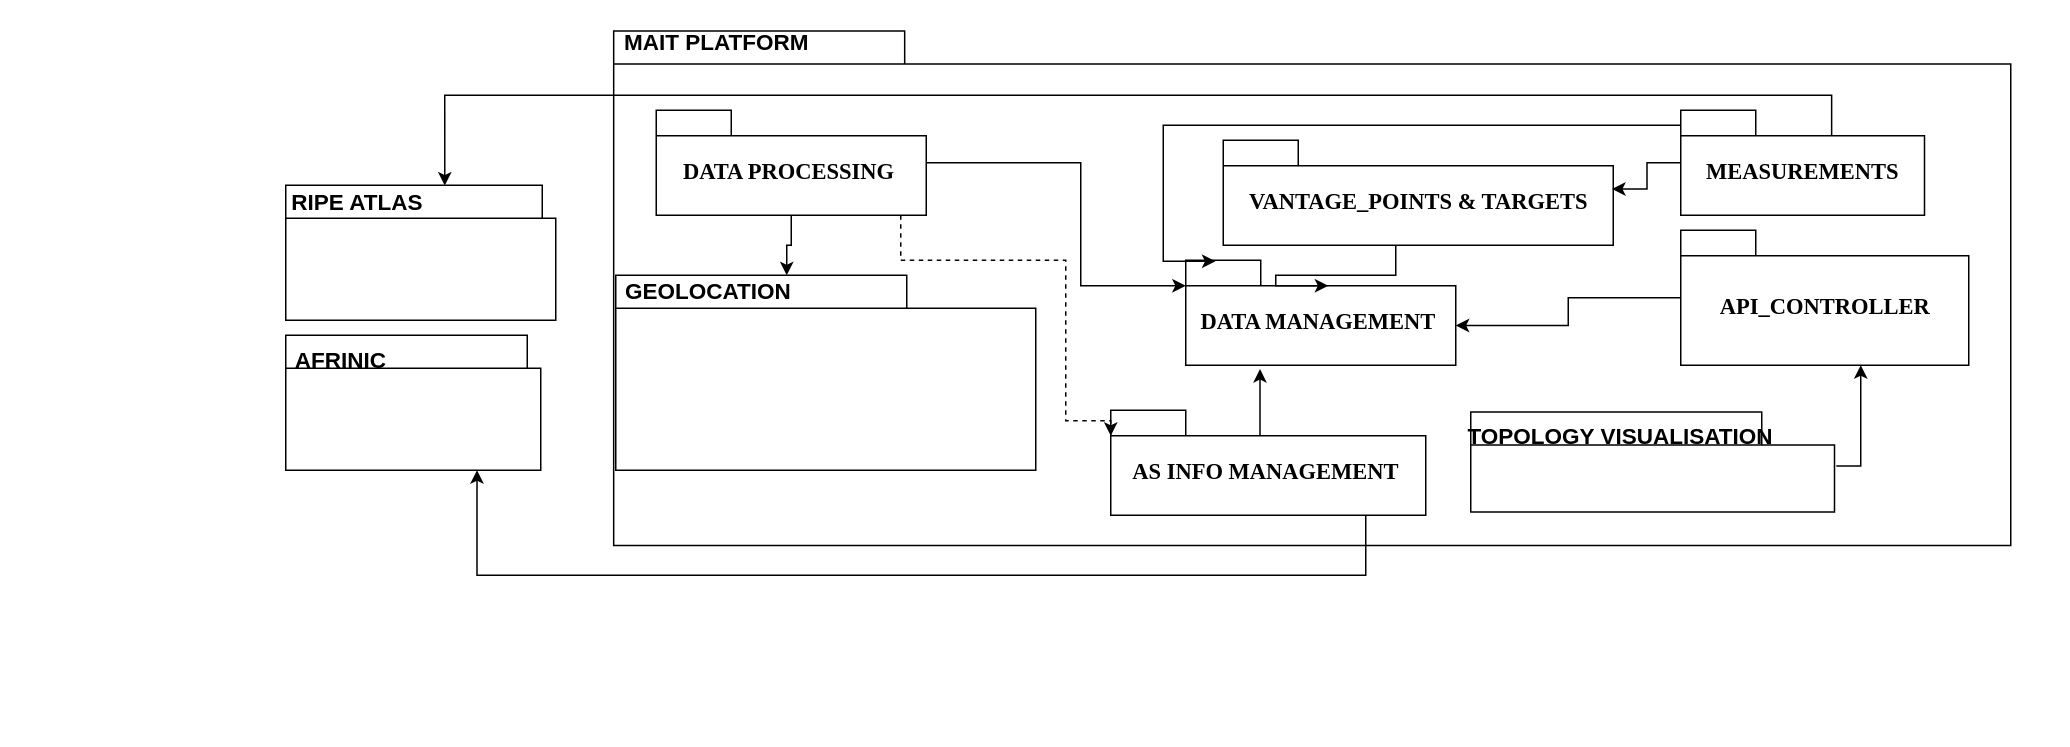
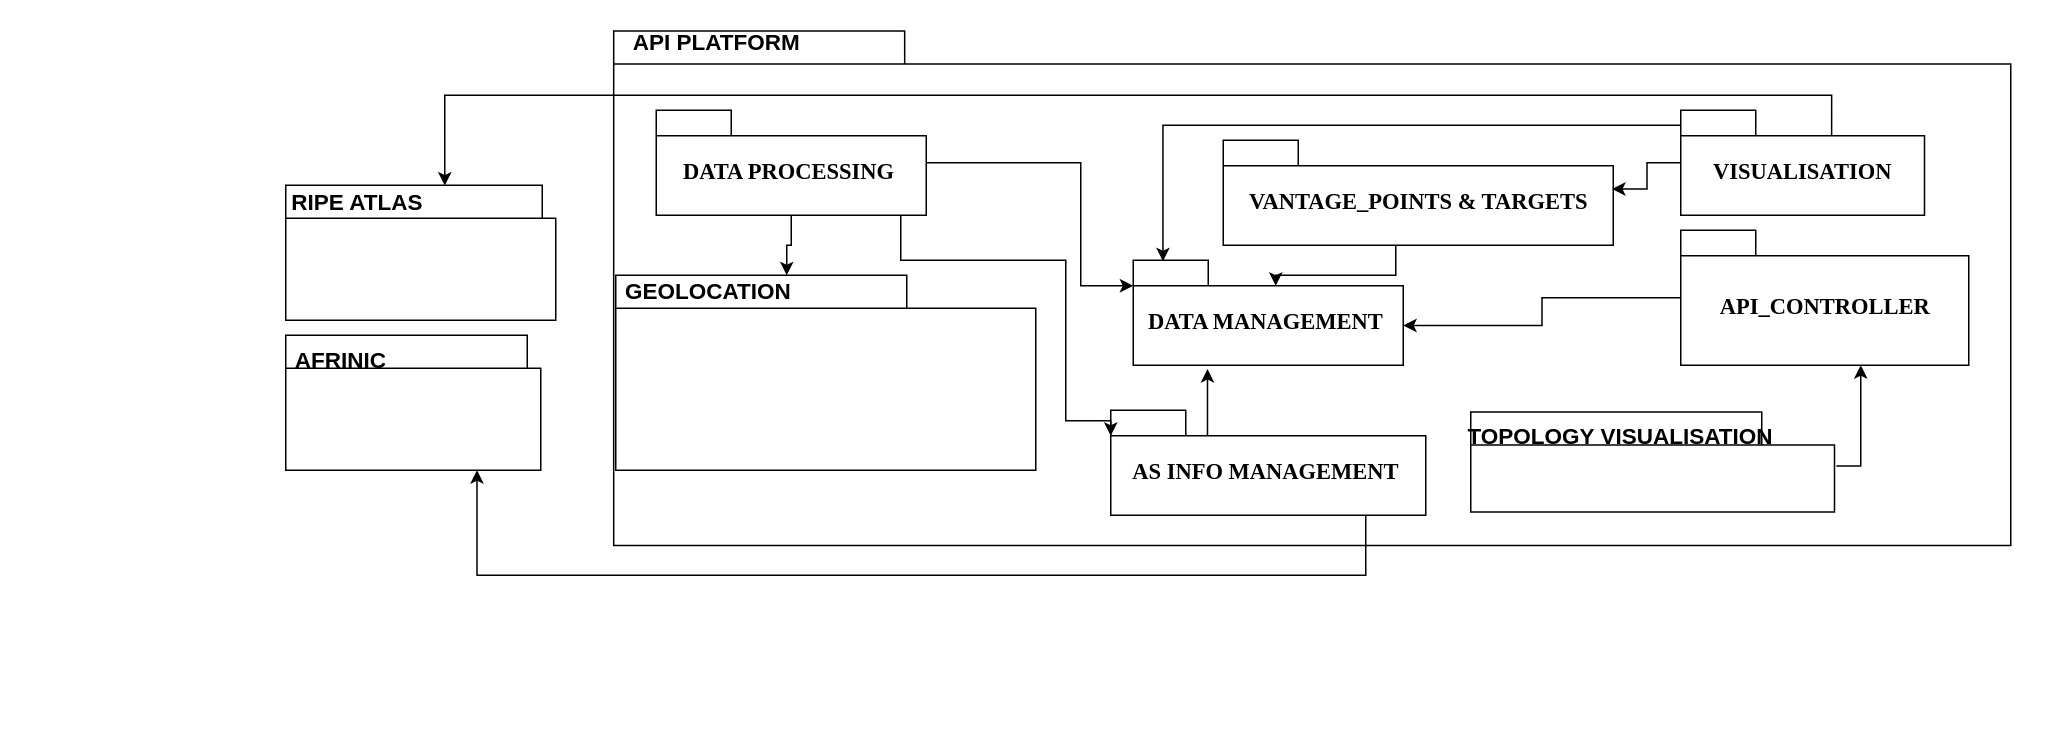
(717, 41) -> (717, 41)
(1803, 170) -> (1803, 170)
(1064, 260) -> (1064, 260)
(1321, 313) -> (1268, 313)
